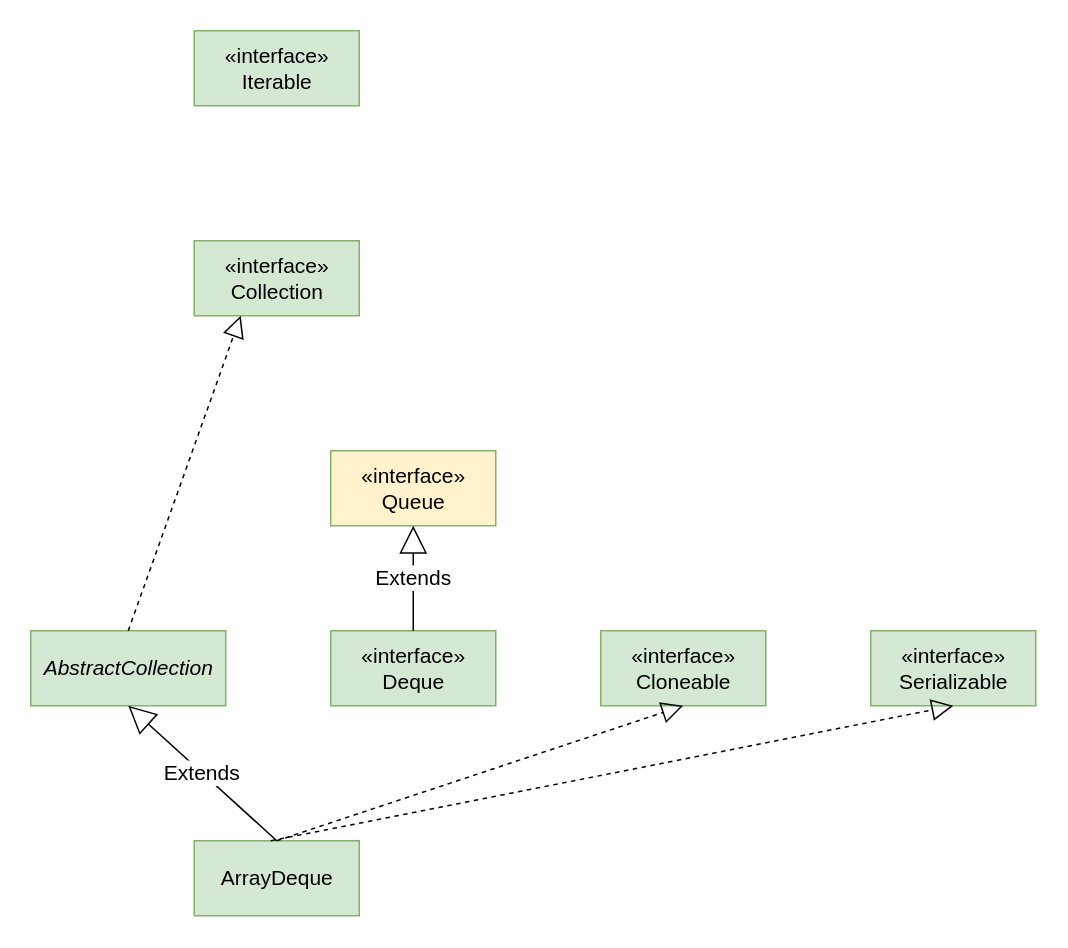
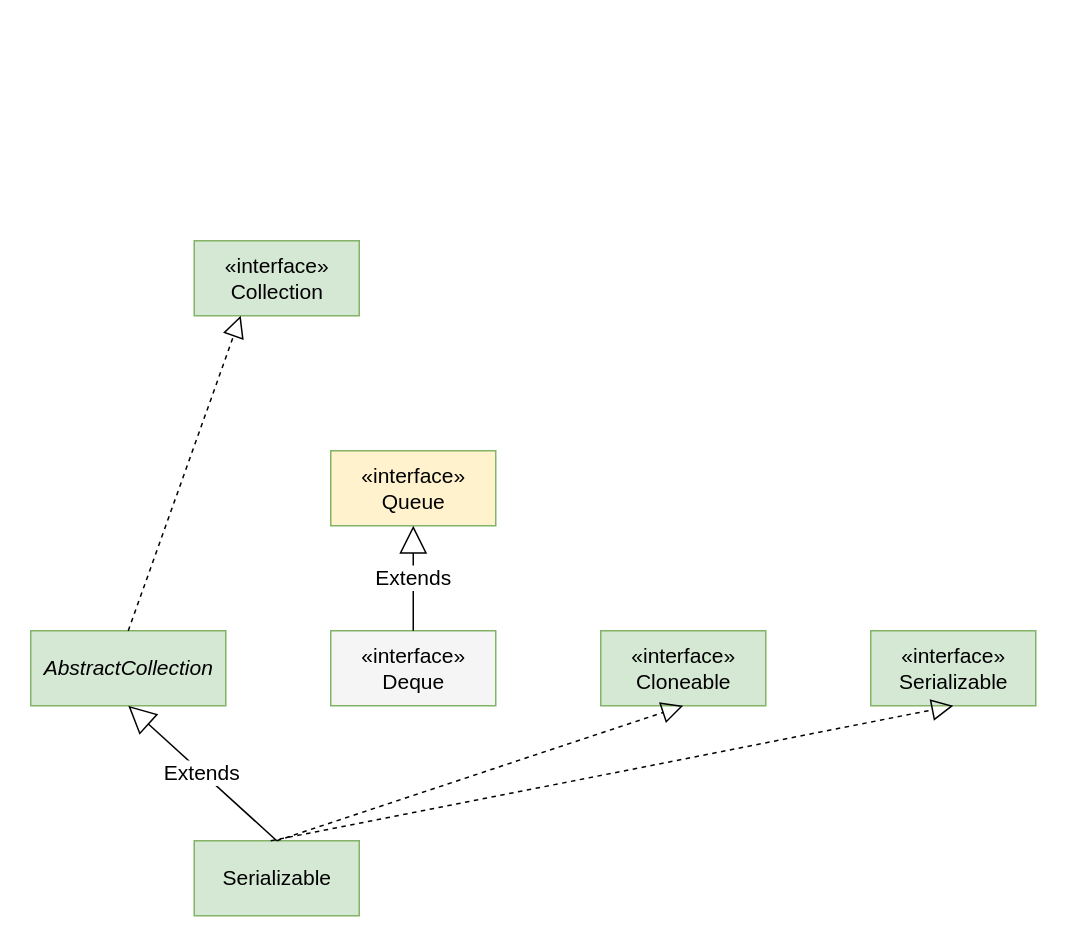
(277, 68) -> none
(413, 668) -> (413, 668)
(278, 878) -> (278, 878)
